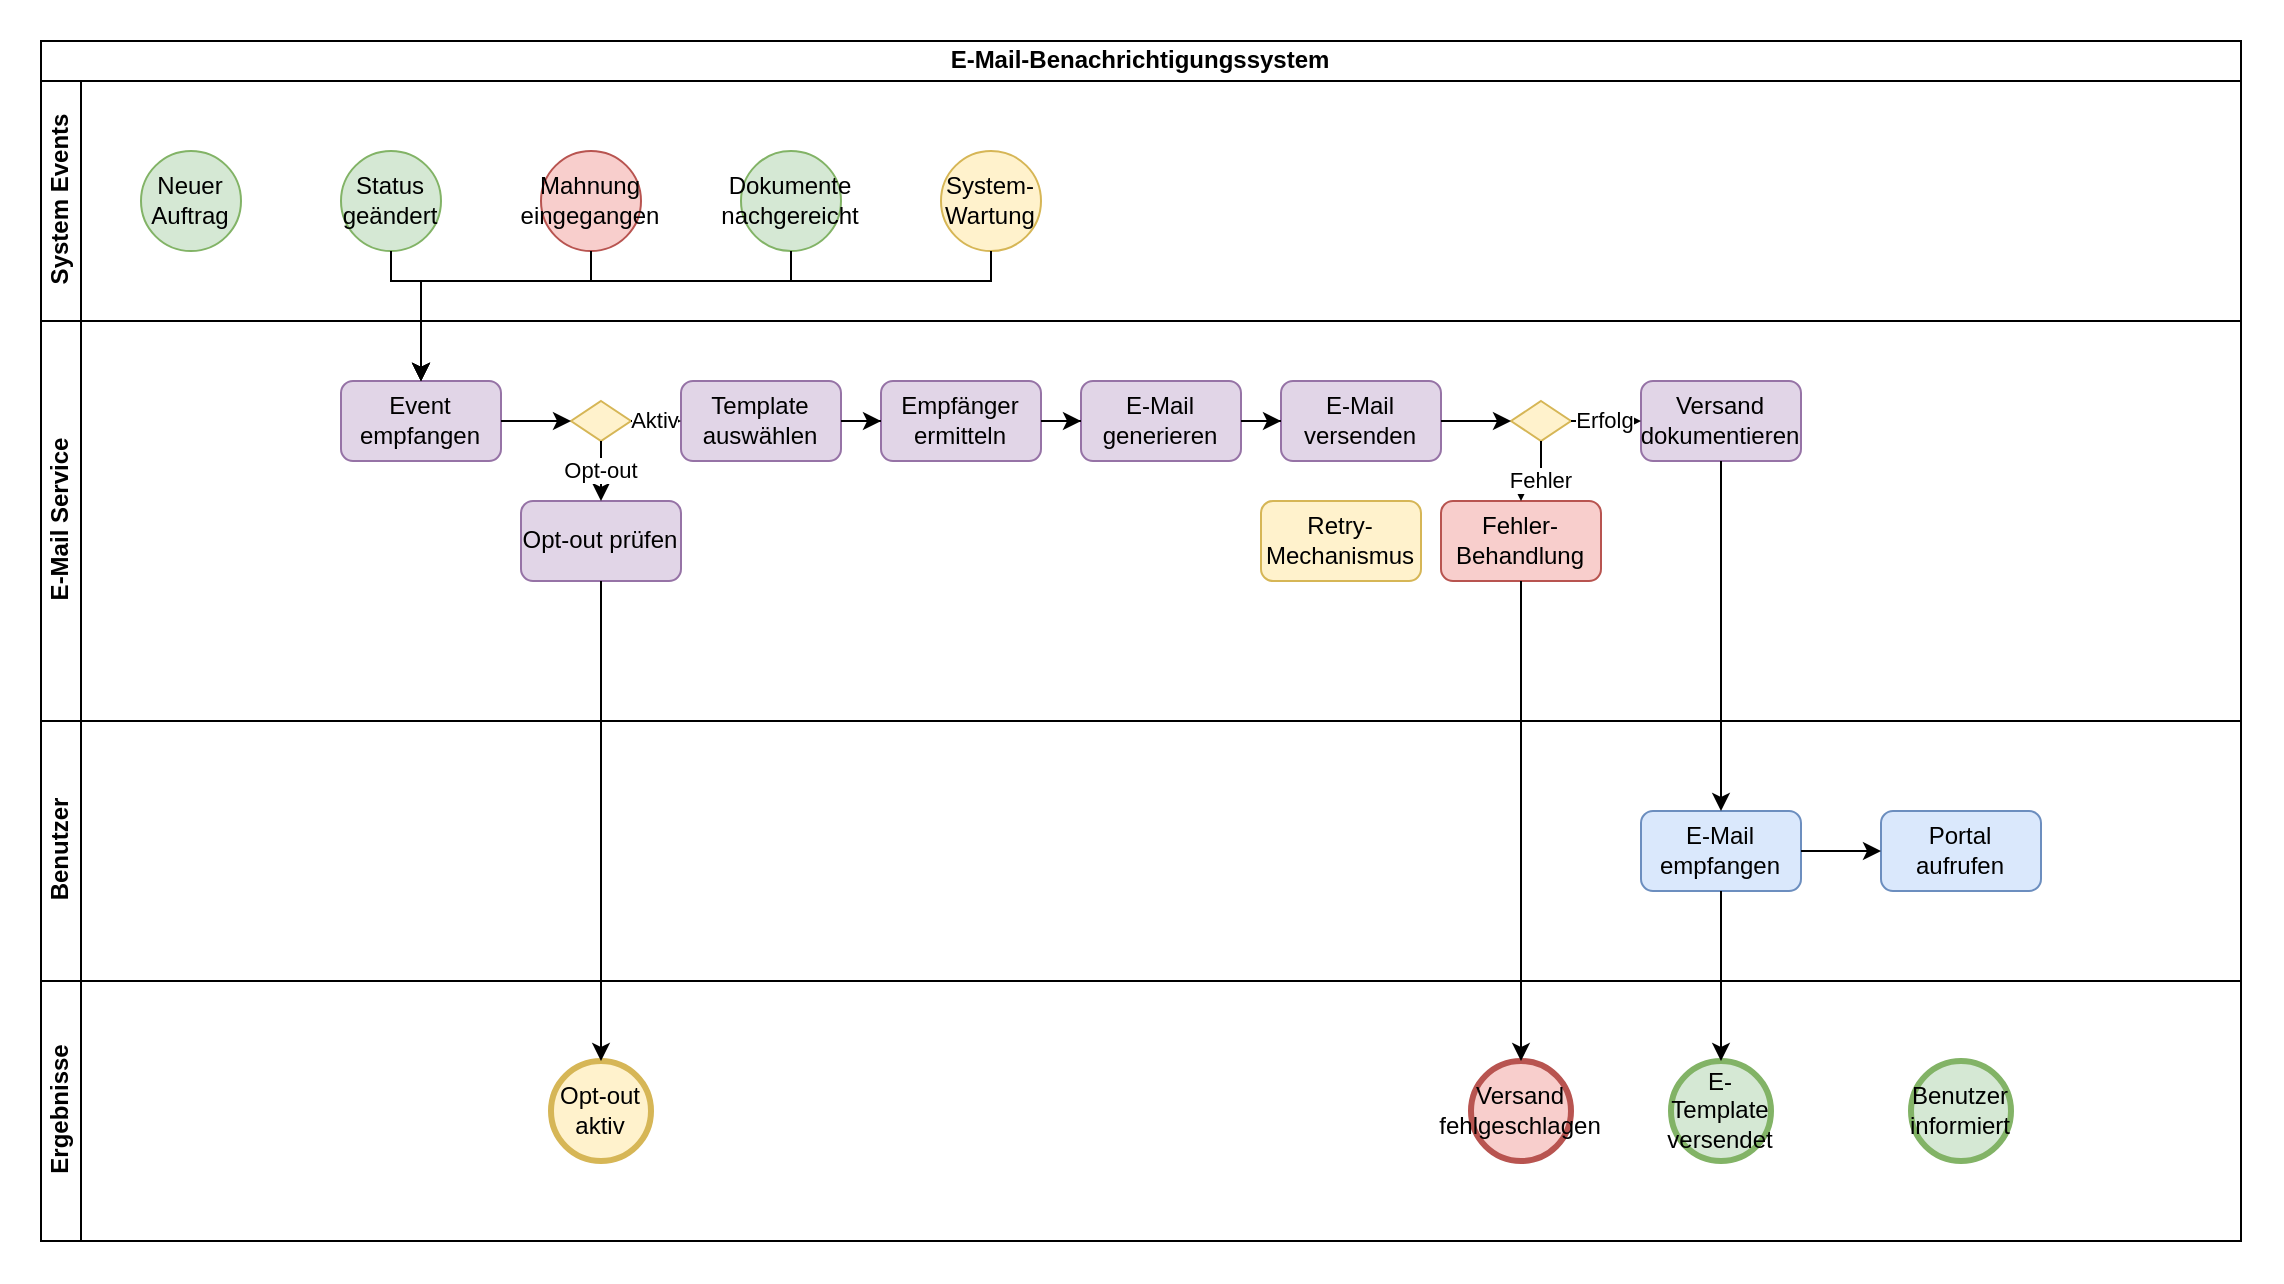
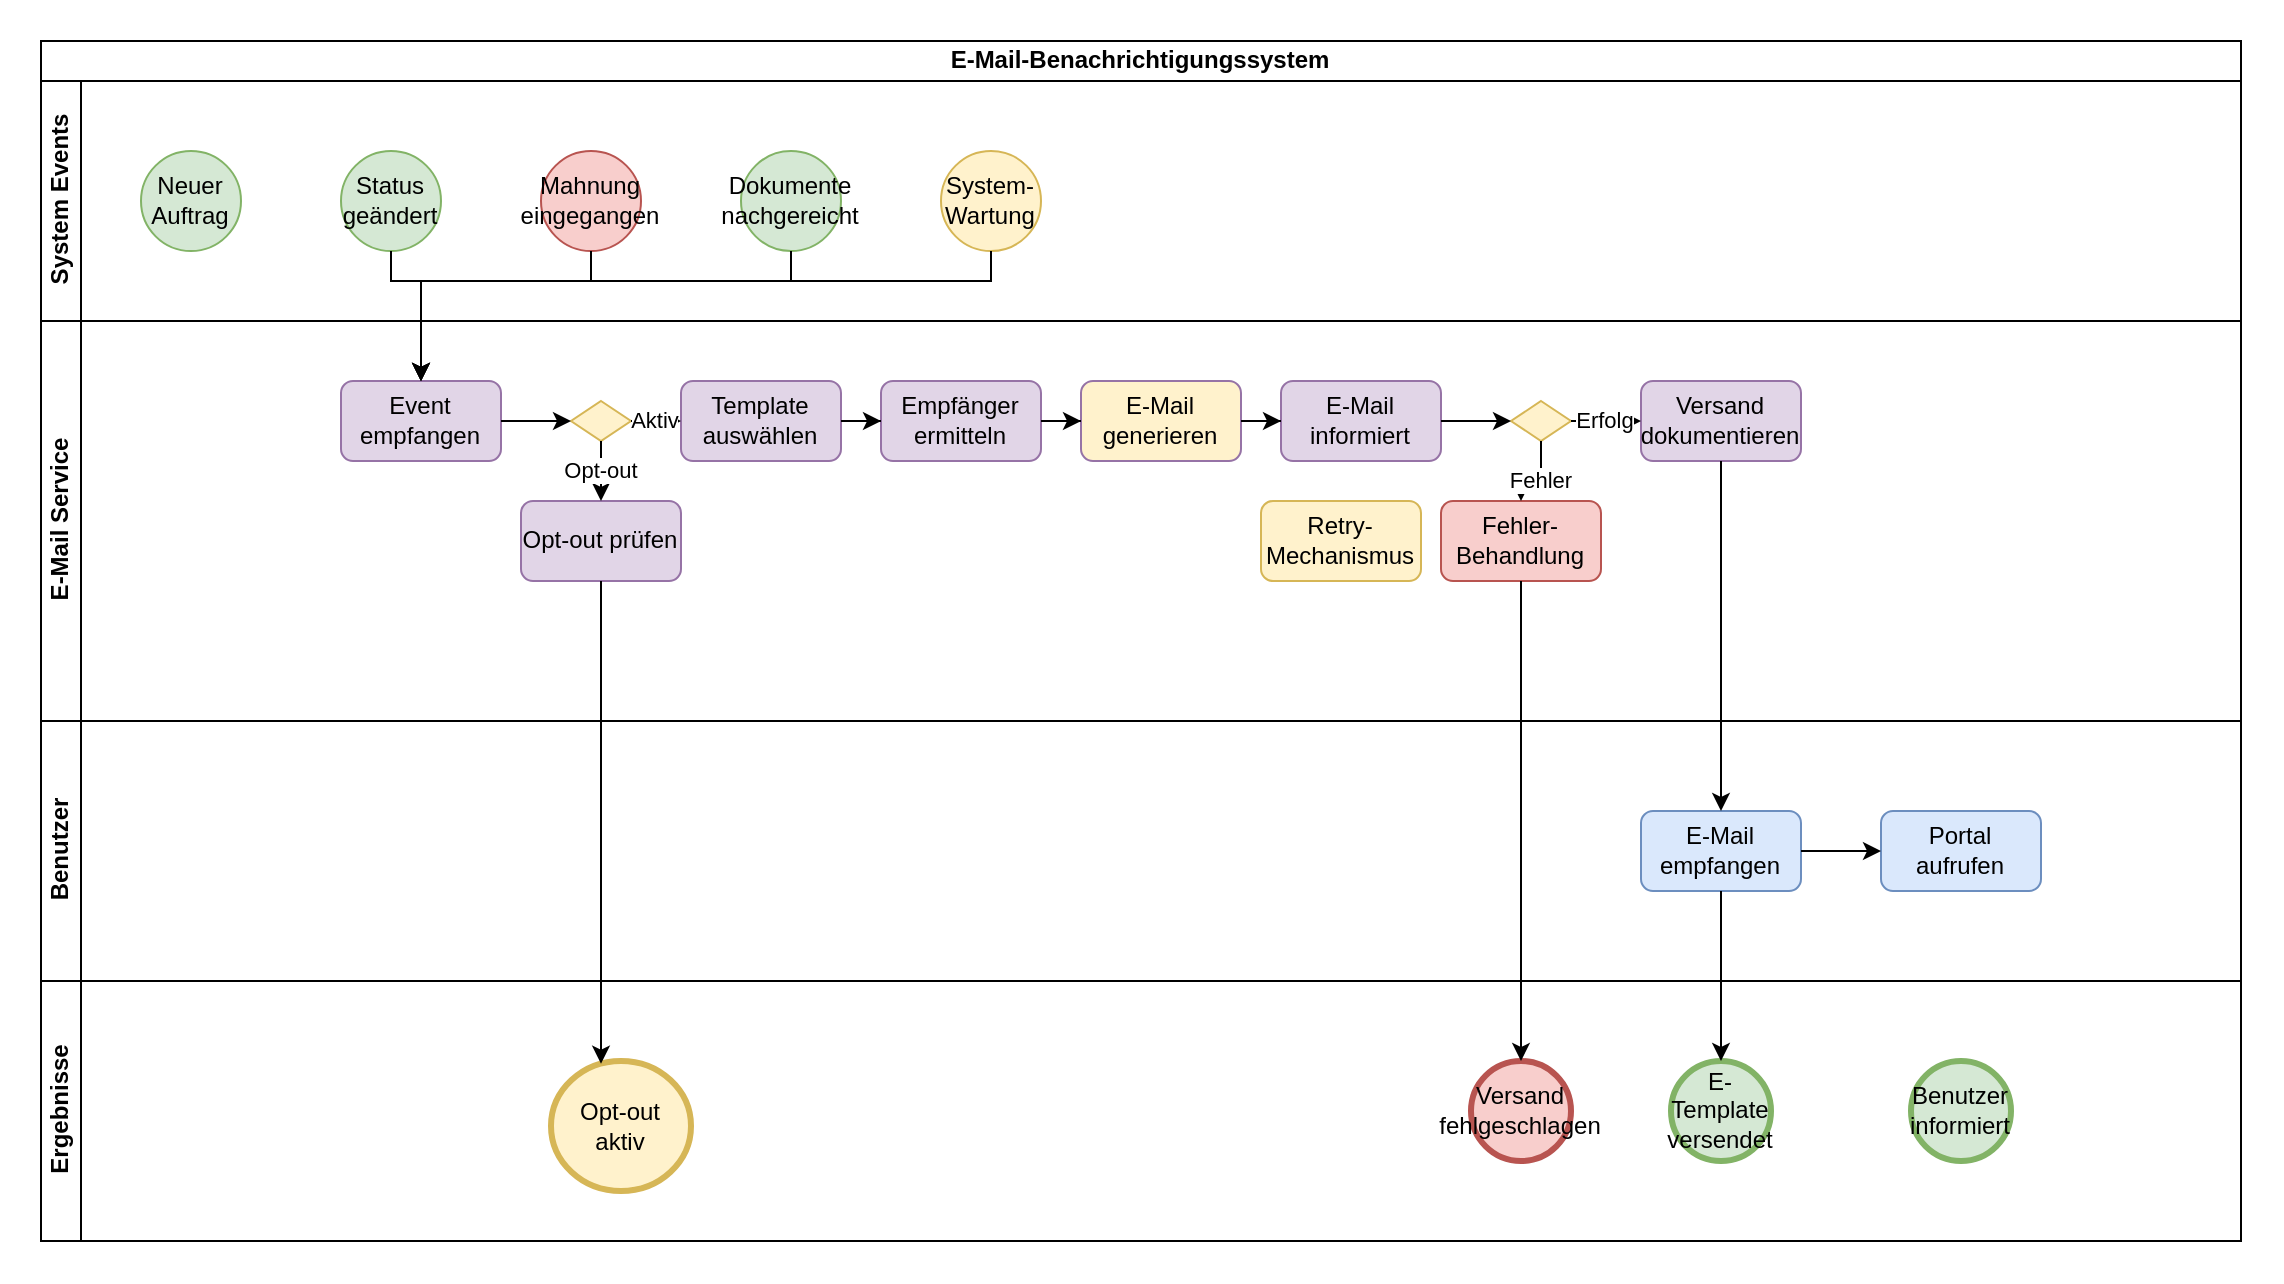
(1161, 421) -> (1161, 421)
(1361, 421) -> (1361, 421)
(601, 1111) -> (621, 1126)
